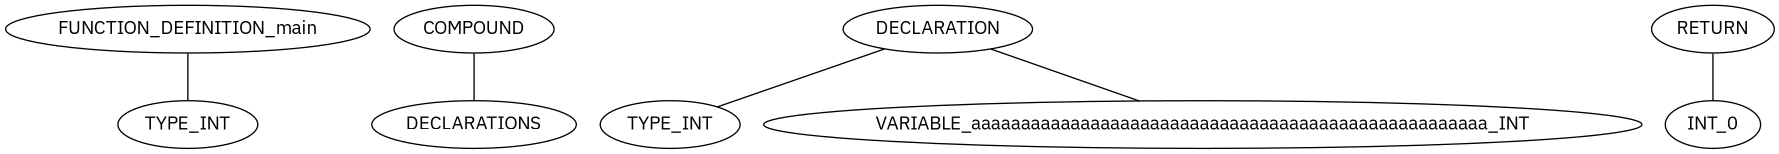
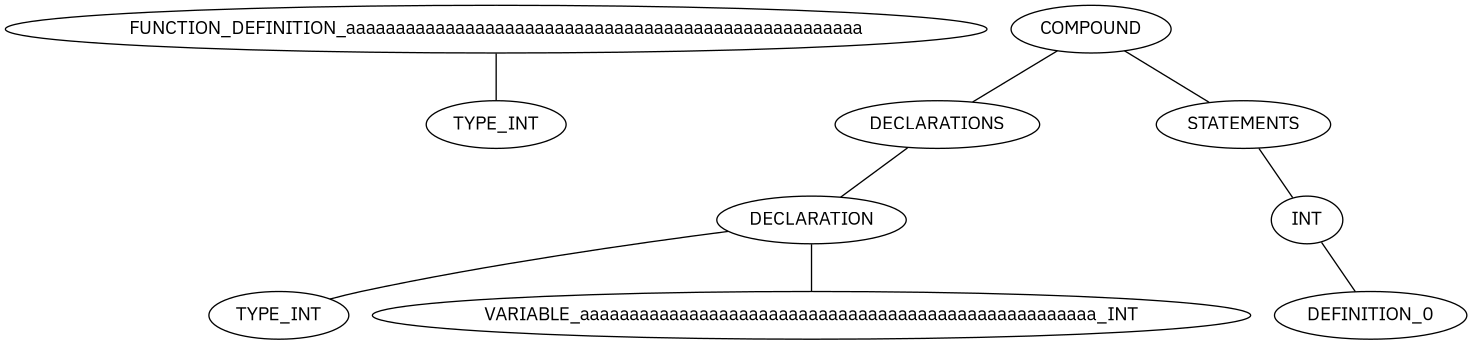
(188, 29) -> (496, 29)
(1713, 29) -> (1307, 220)
none -> (1243, 125)
(1713, 125) -> (1371, 315)
none -> (874, 172)
